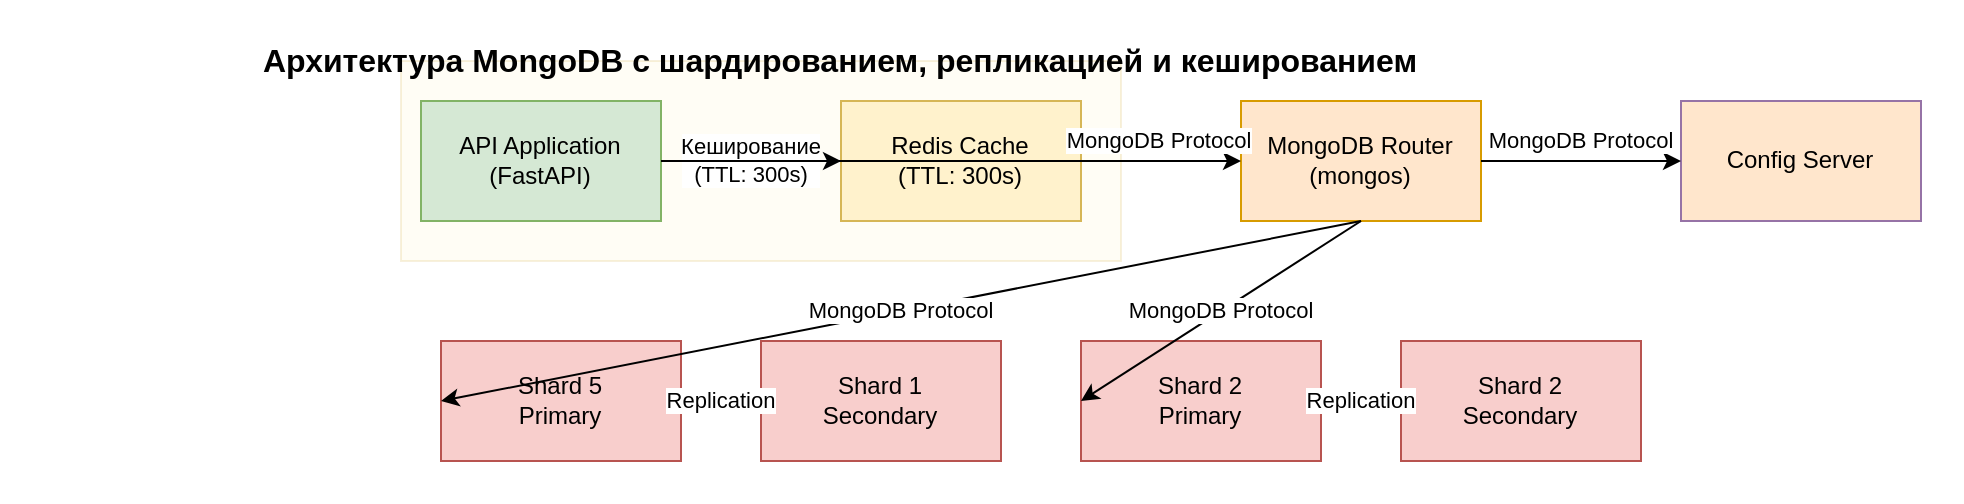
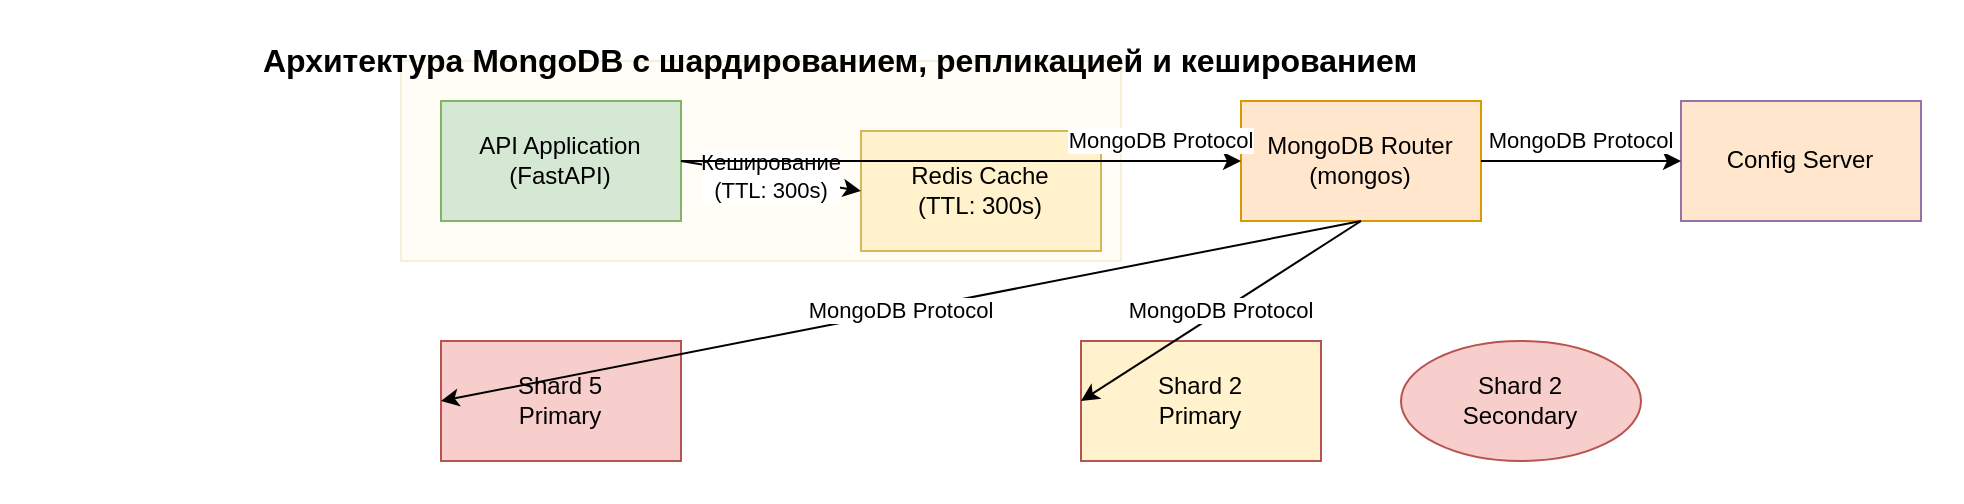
(541, 161) -> (561, 161)
(961, 161) -> (981, 191)
(714, 401) -> none
(881, 401) -> none
(1201, 401) -> (1201, 401)
(1354, 401) -> none
(1521, 401) -> (1521, 401)
